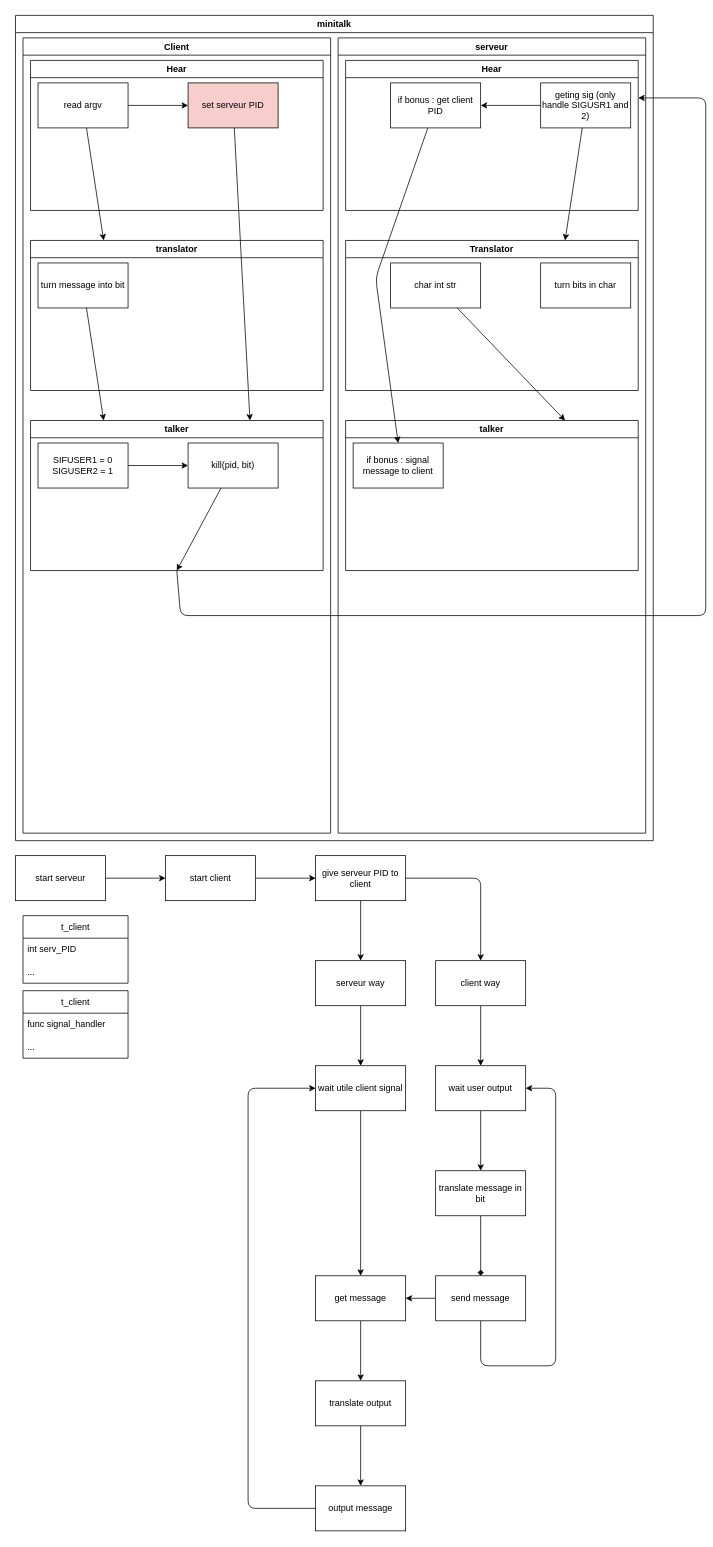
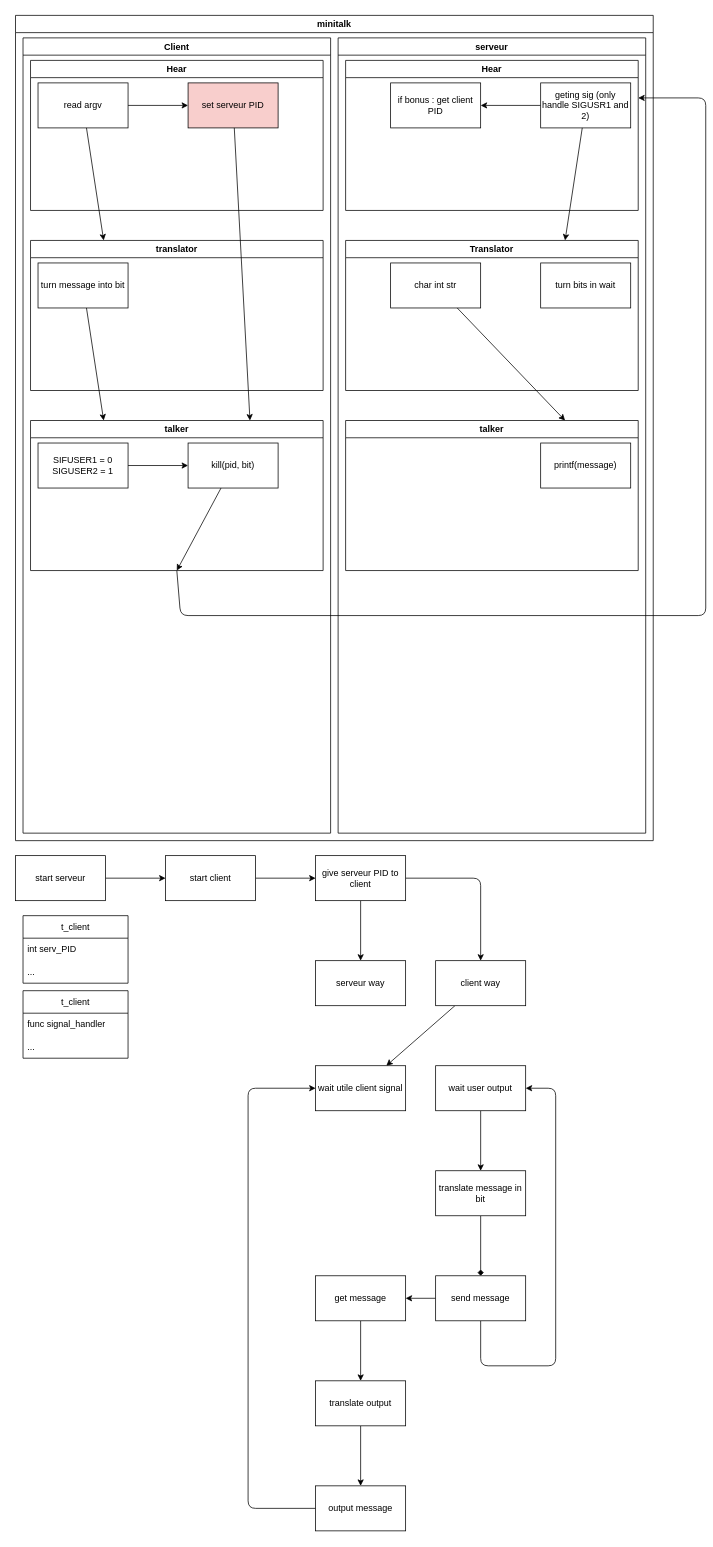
(376, 279) -> none
(585, 285) -> (585, 285)
(398, 465) -> none
none -> (585, 465)
(360, 1032) -> none
(480, 1032) -> (422, 1034)
(360, 1190) -> none
